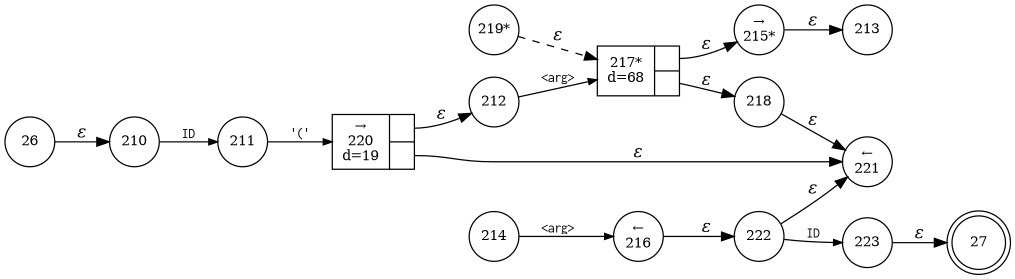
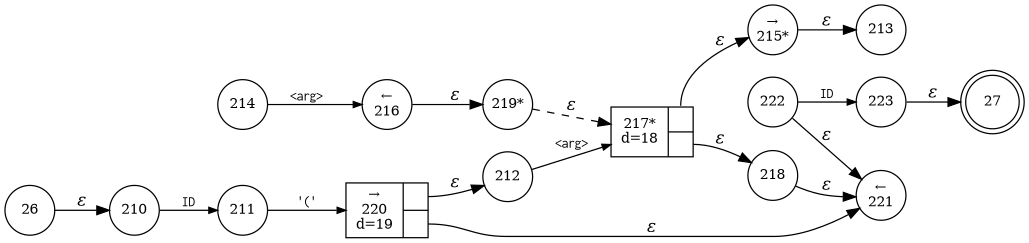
(626, 78) -> (640, 139)
(692, 236) -> (441, 105)
